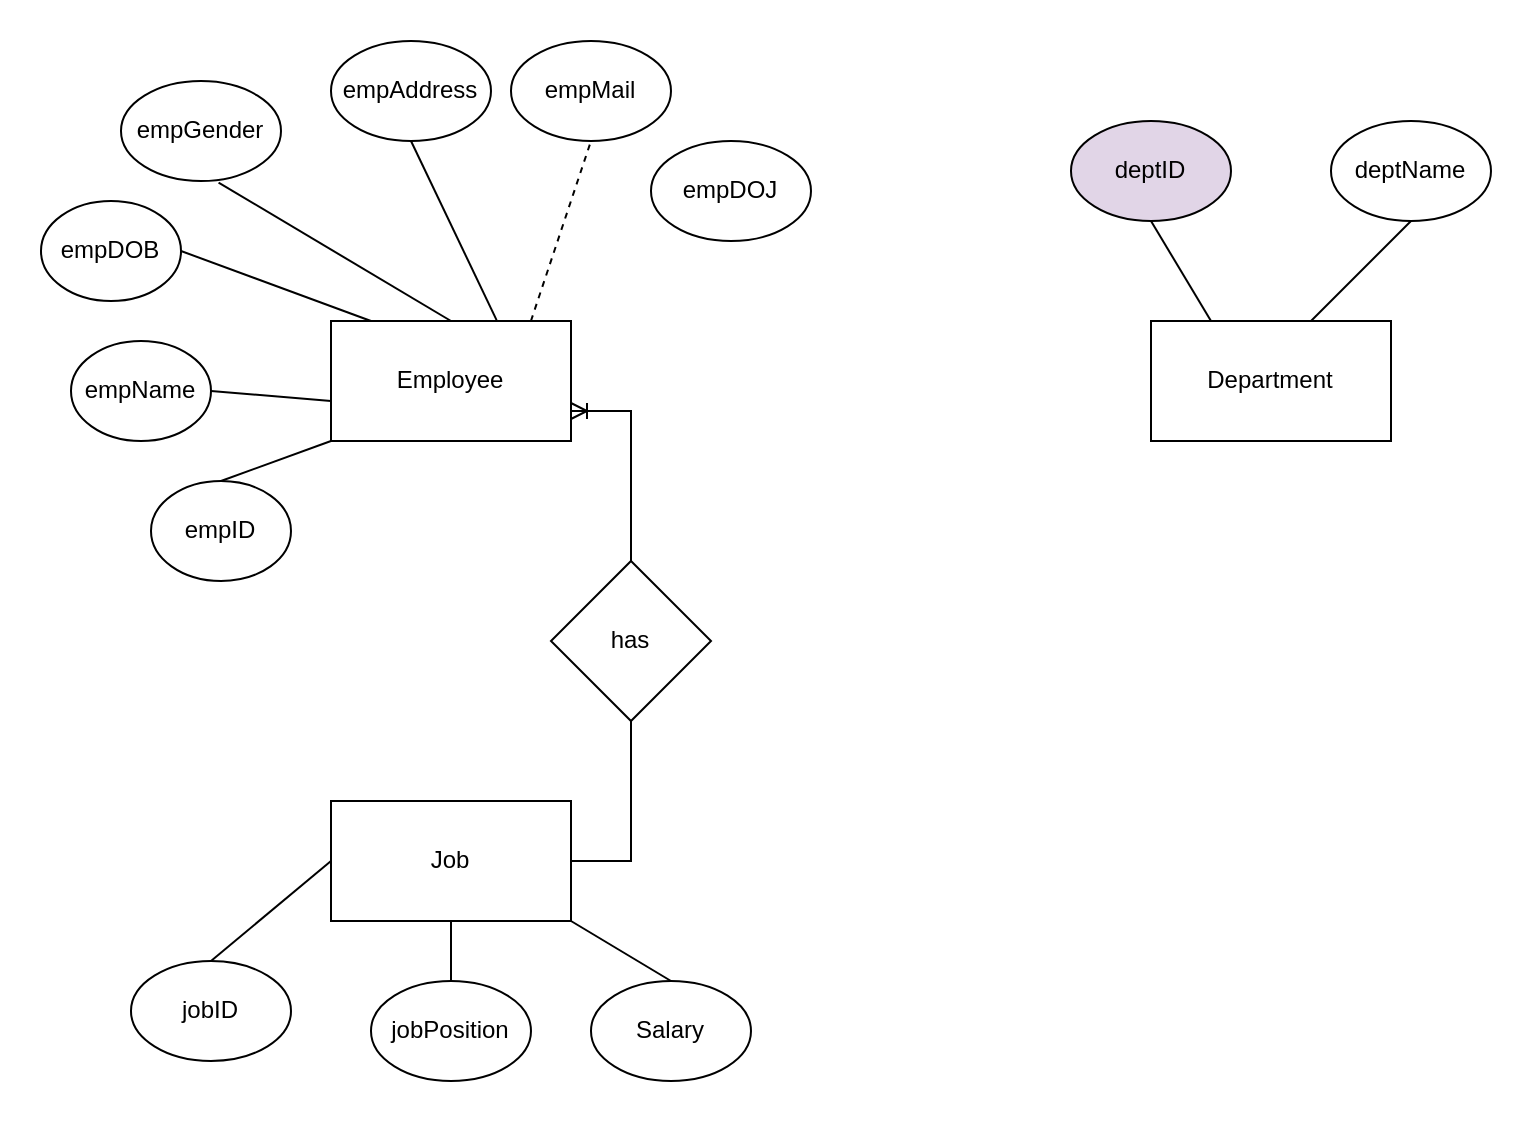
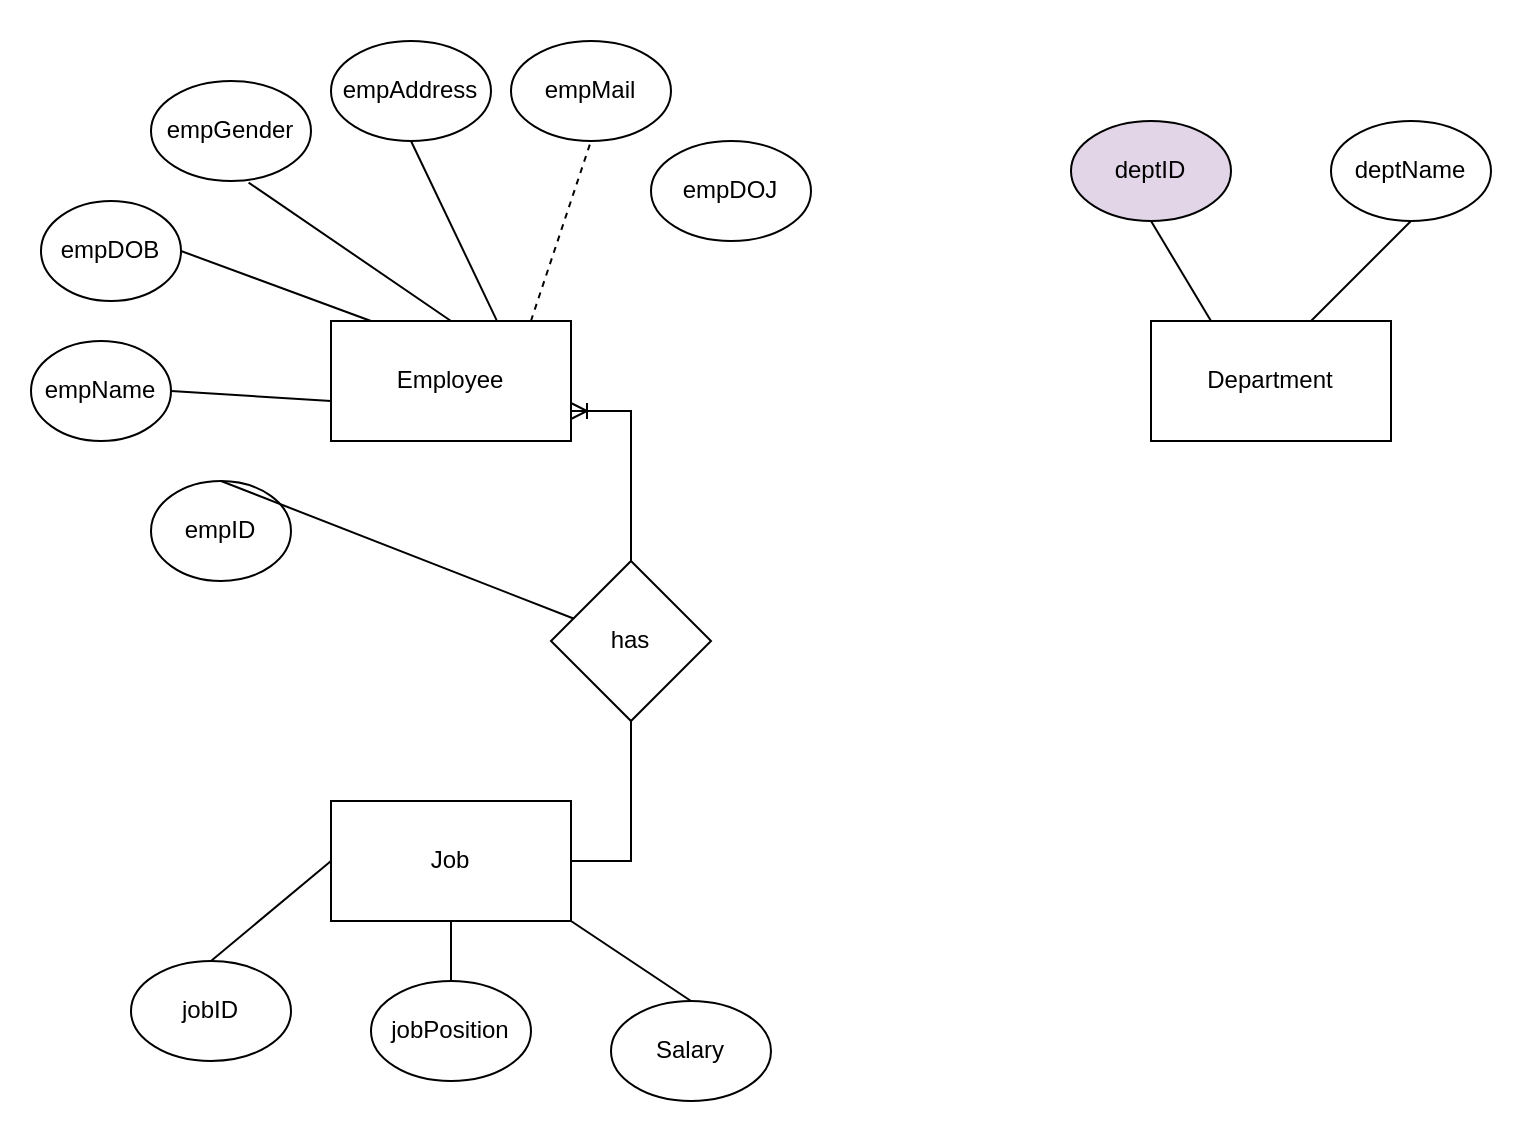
(201, 131) -> (231, 131)
(141, 391) -> (101, 391)
(276, 461) -> (397, 550)
(671, 1031) -> (691, 1051)
